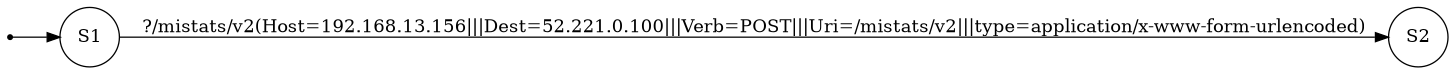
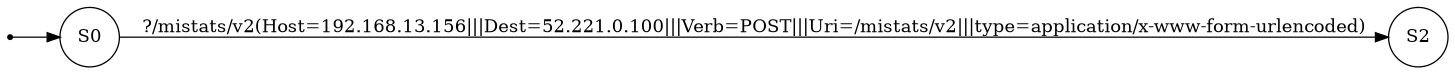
(90, 37) -> (90, 37)
